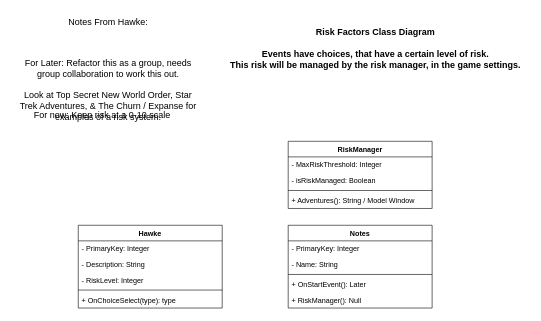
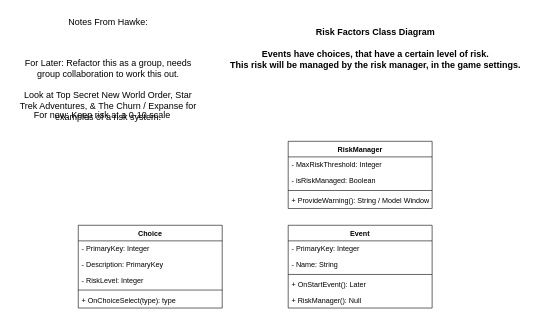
(358, 201) -> (364, 201)
(150, 233) -> (150, 233)
(360, 233) -> (360, 233)
(118, 265) -> (126, 265)
